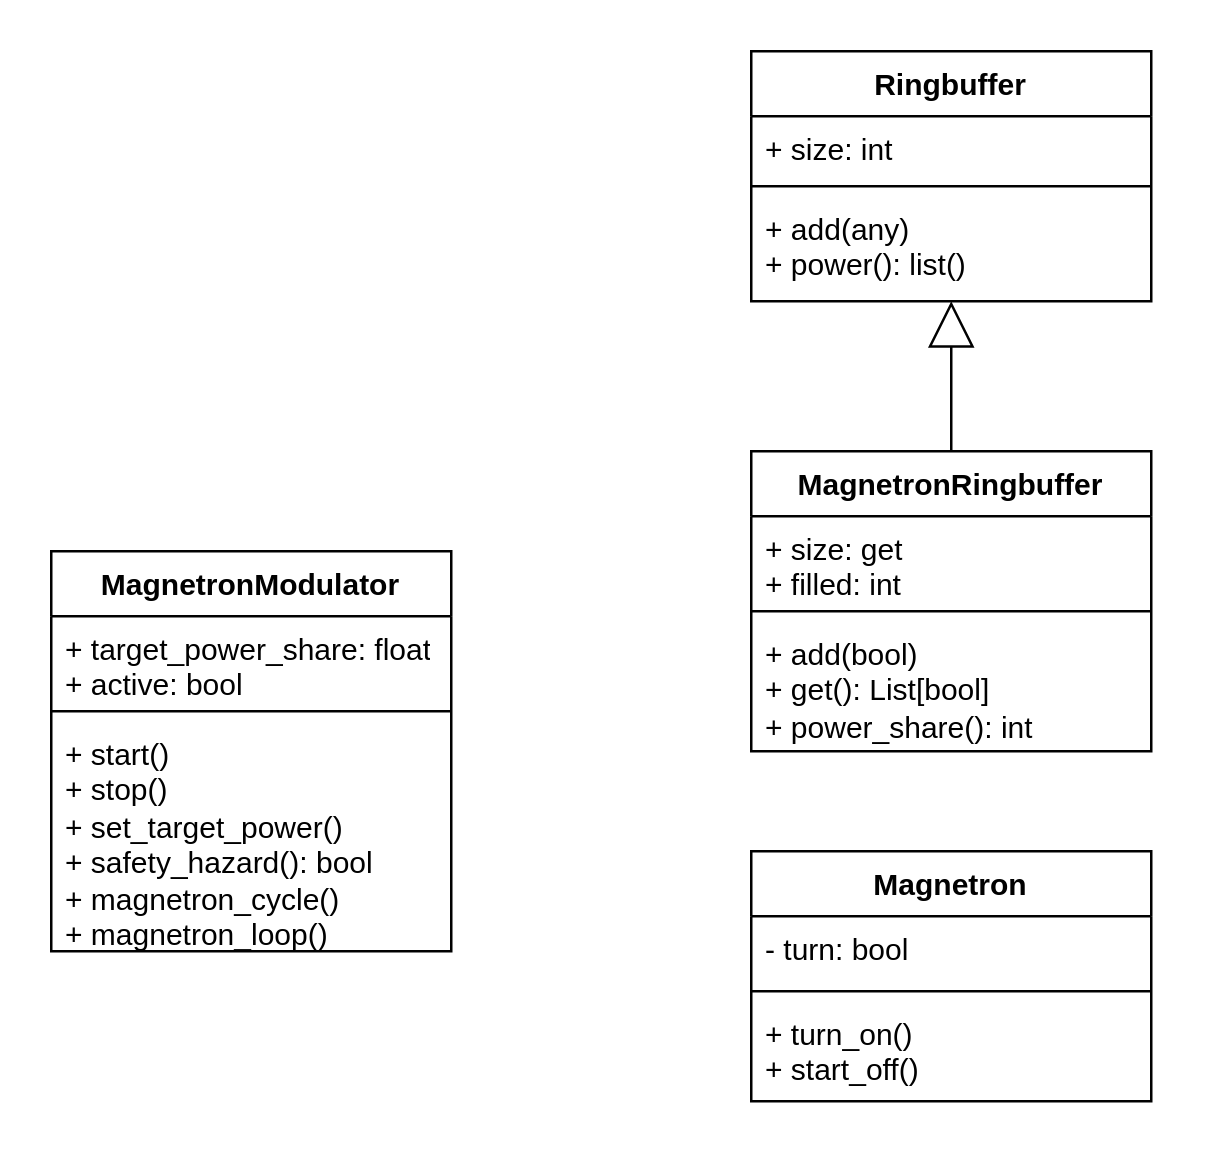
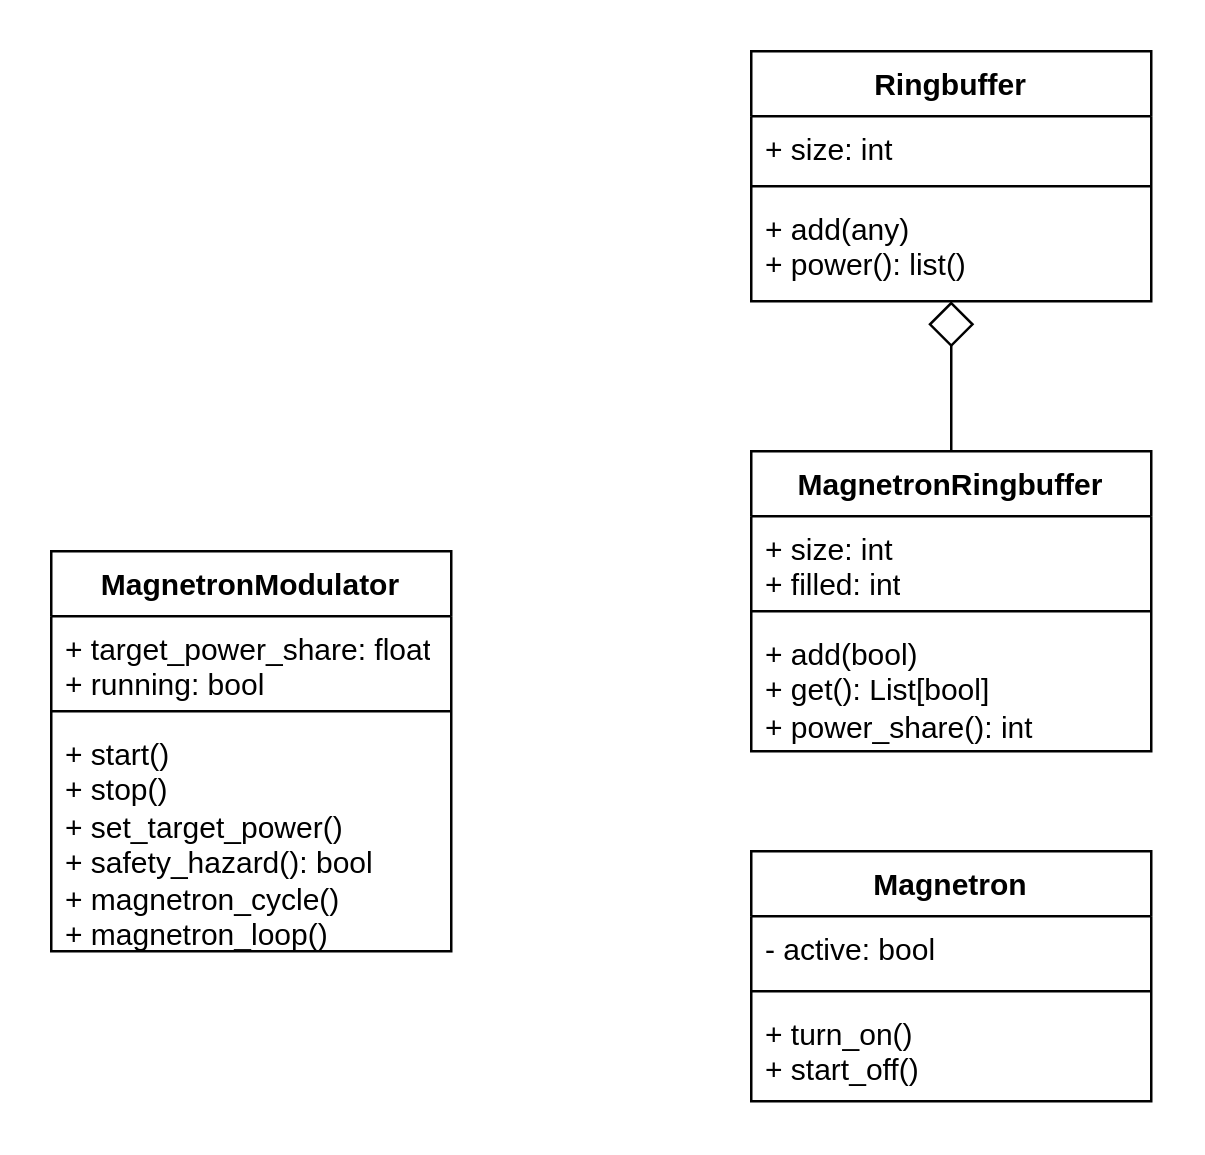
(951, 348) -> (951, 348)
(848, 570) -> (848, 570)
(254, 688) -> (254, 688)
(851, 952) -> (864, 952)
